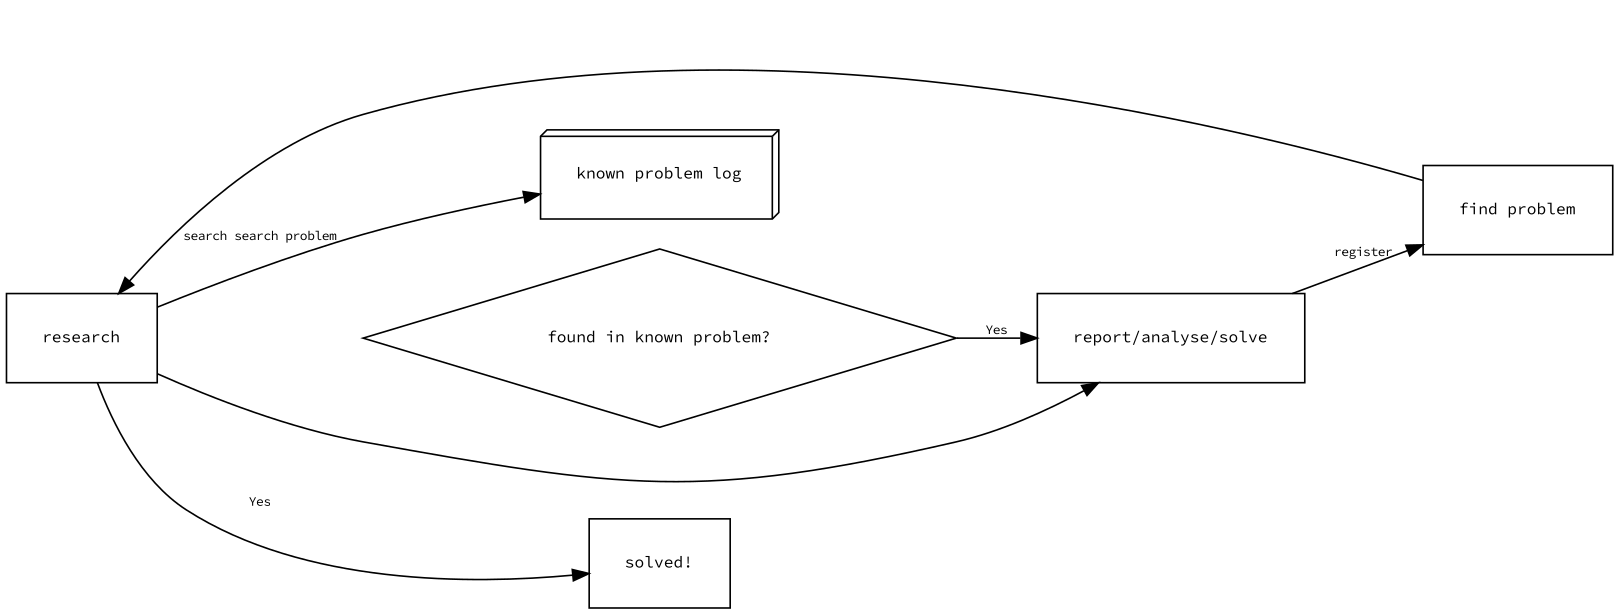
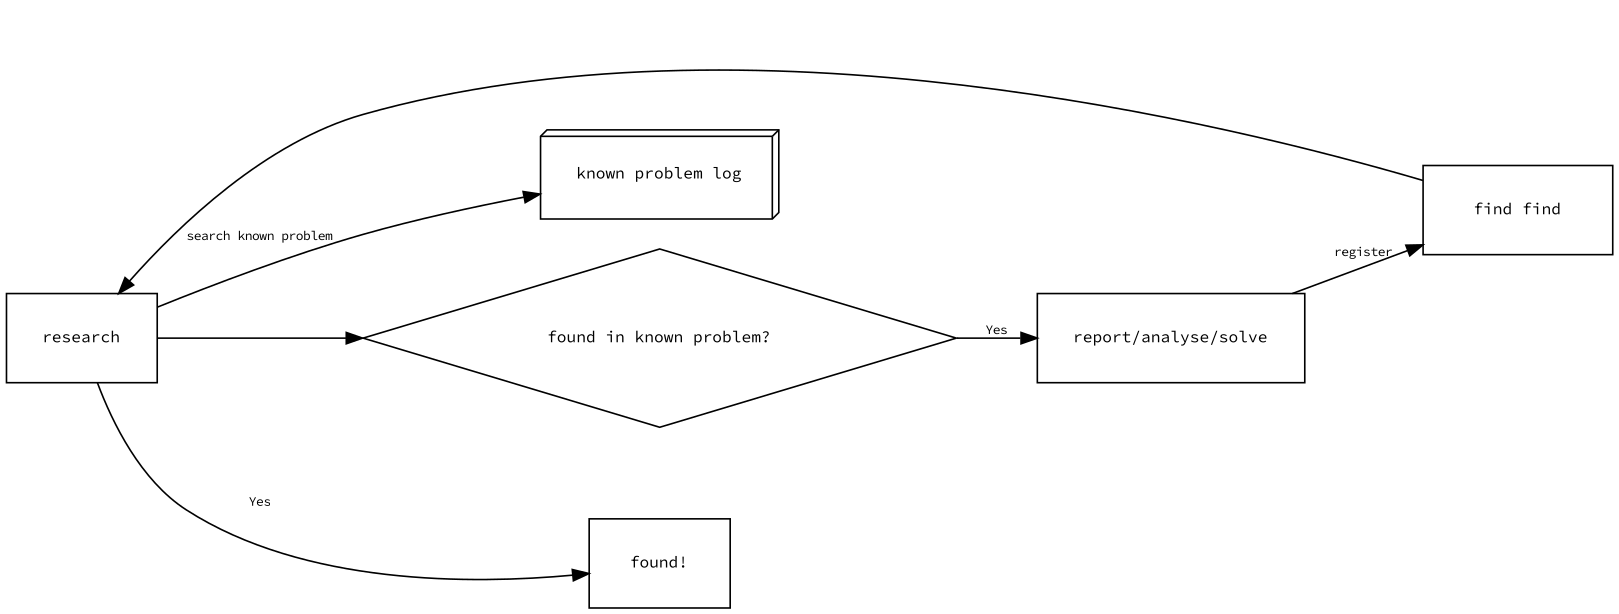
(1518, 210) -> (1518, 210)
(260, 237) -> (260, 237)
(620, 479) -> (252, 338)
(660, 563) -> (660, 563)
